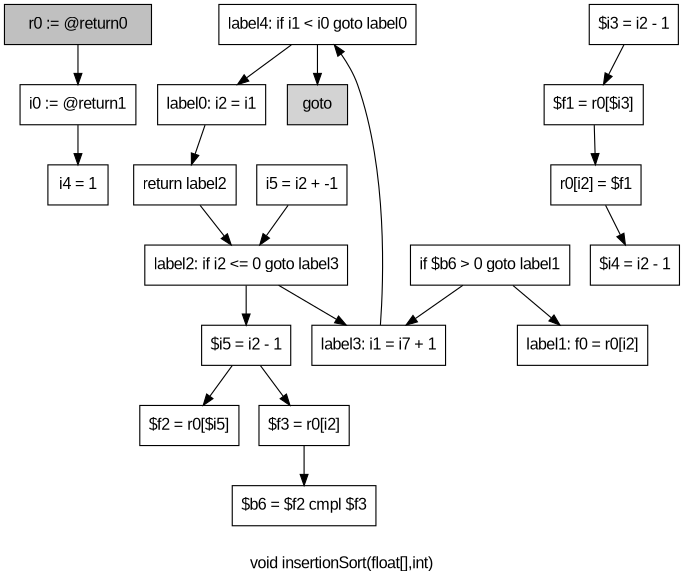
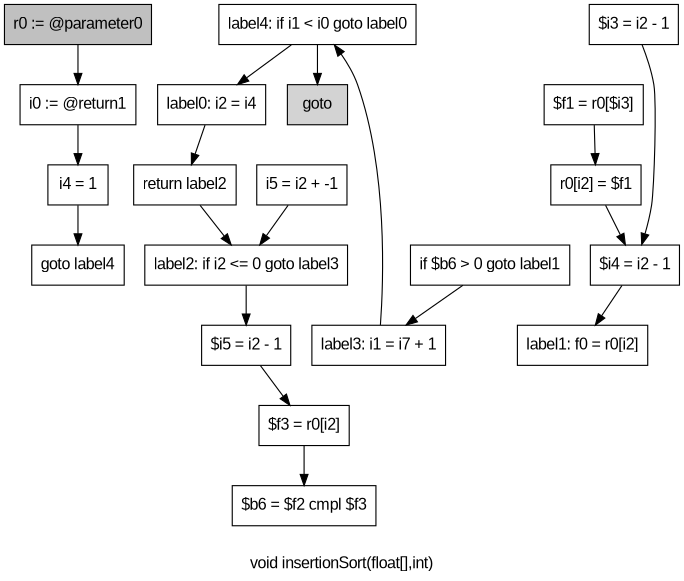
(78, 25) -> (78, 25)
(616, 60) -> (655, 139)
(212, 105) -> (212, 105)
none -> (78, 265)
(307, 302) -> none
(532, 302) -> (612, 301)
(189, 426) -> none
